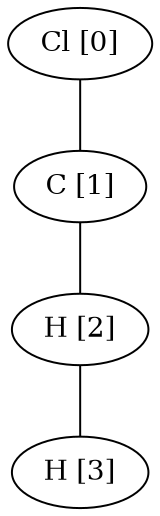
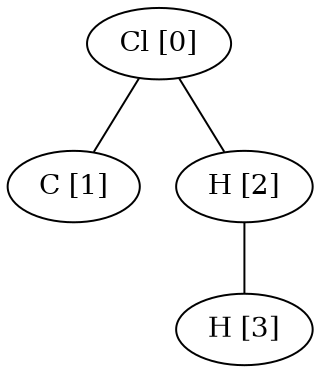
(80, 258) -> (202, 115)
